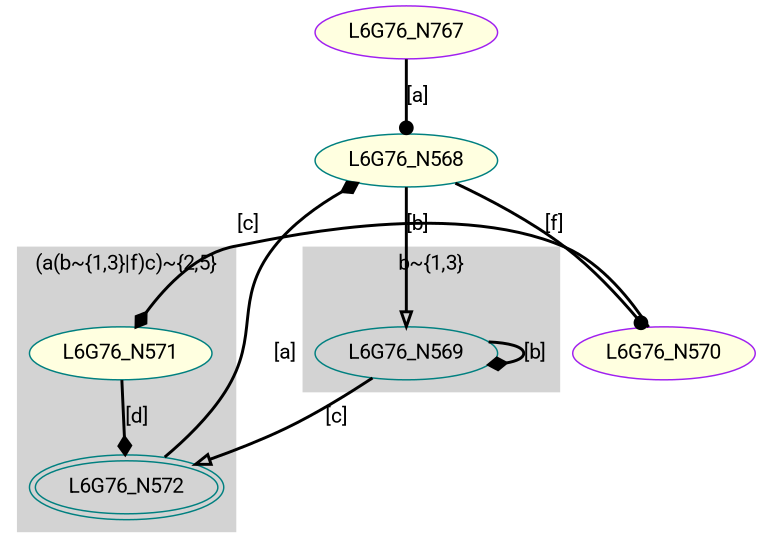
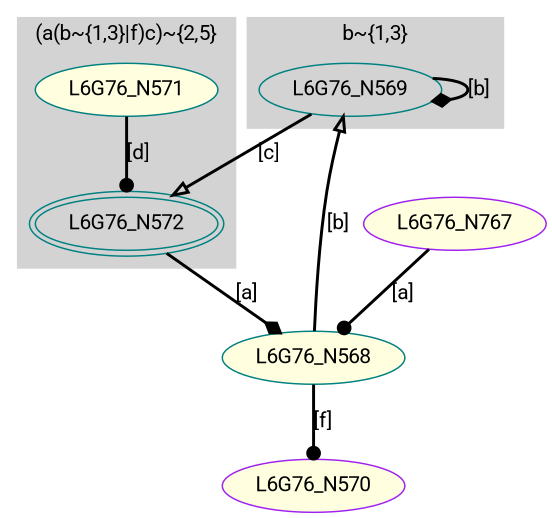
(417, 223) -> none
(123, 409) -> (127, 148)
